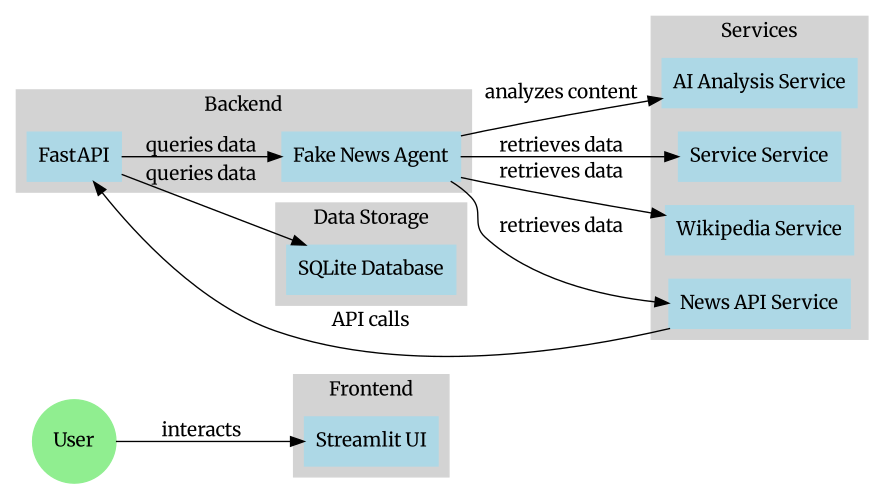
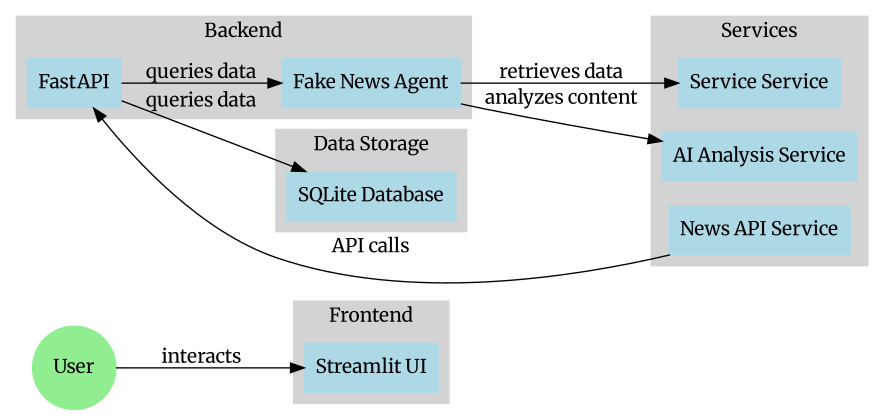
(760, 230) -> none
(533, 269) -> none
